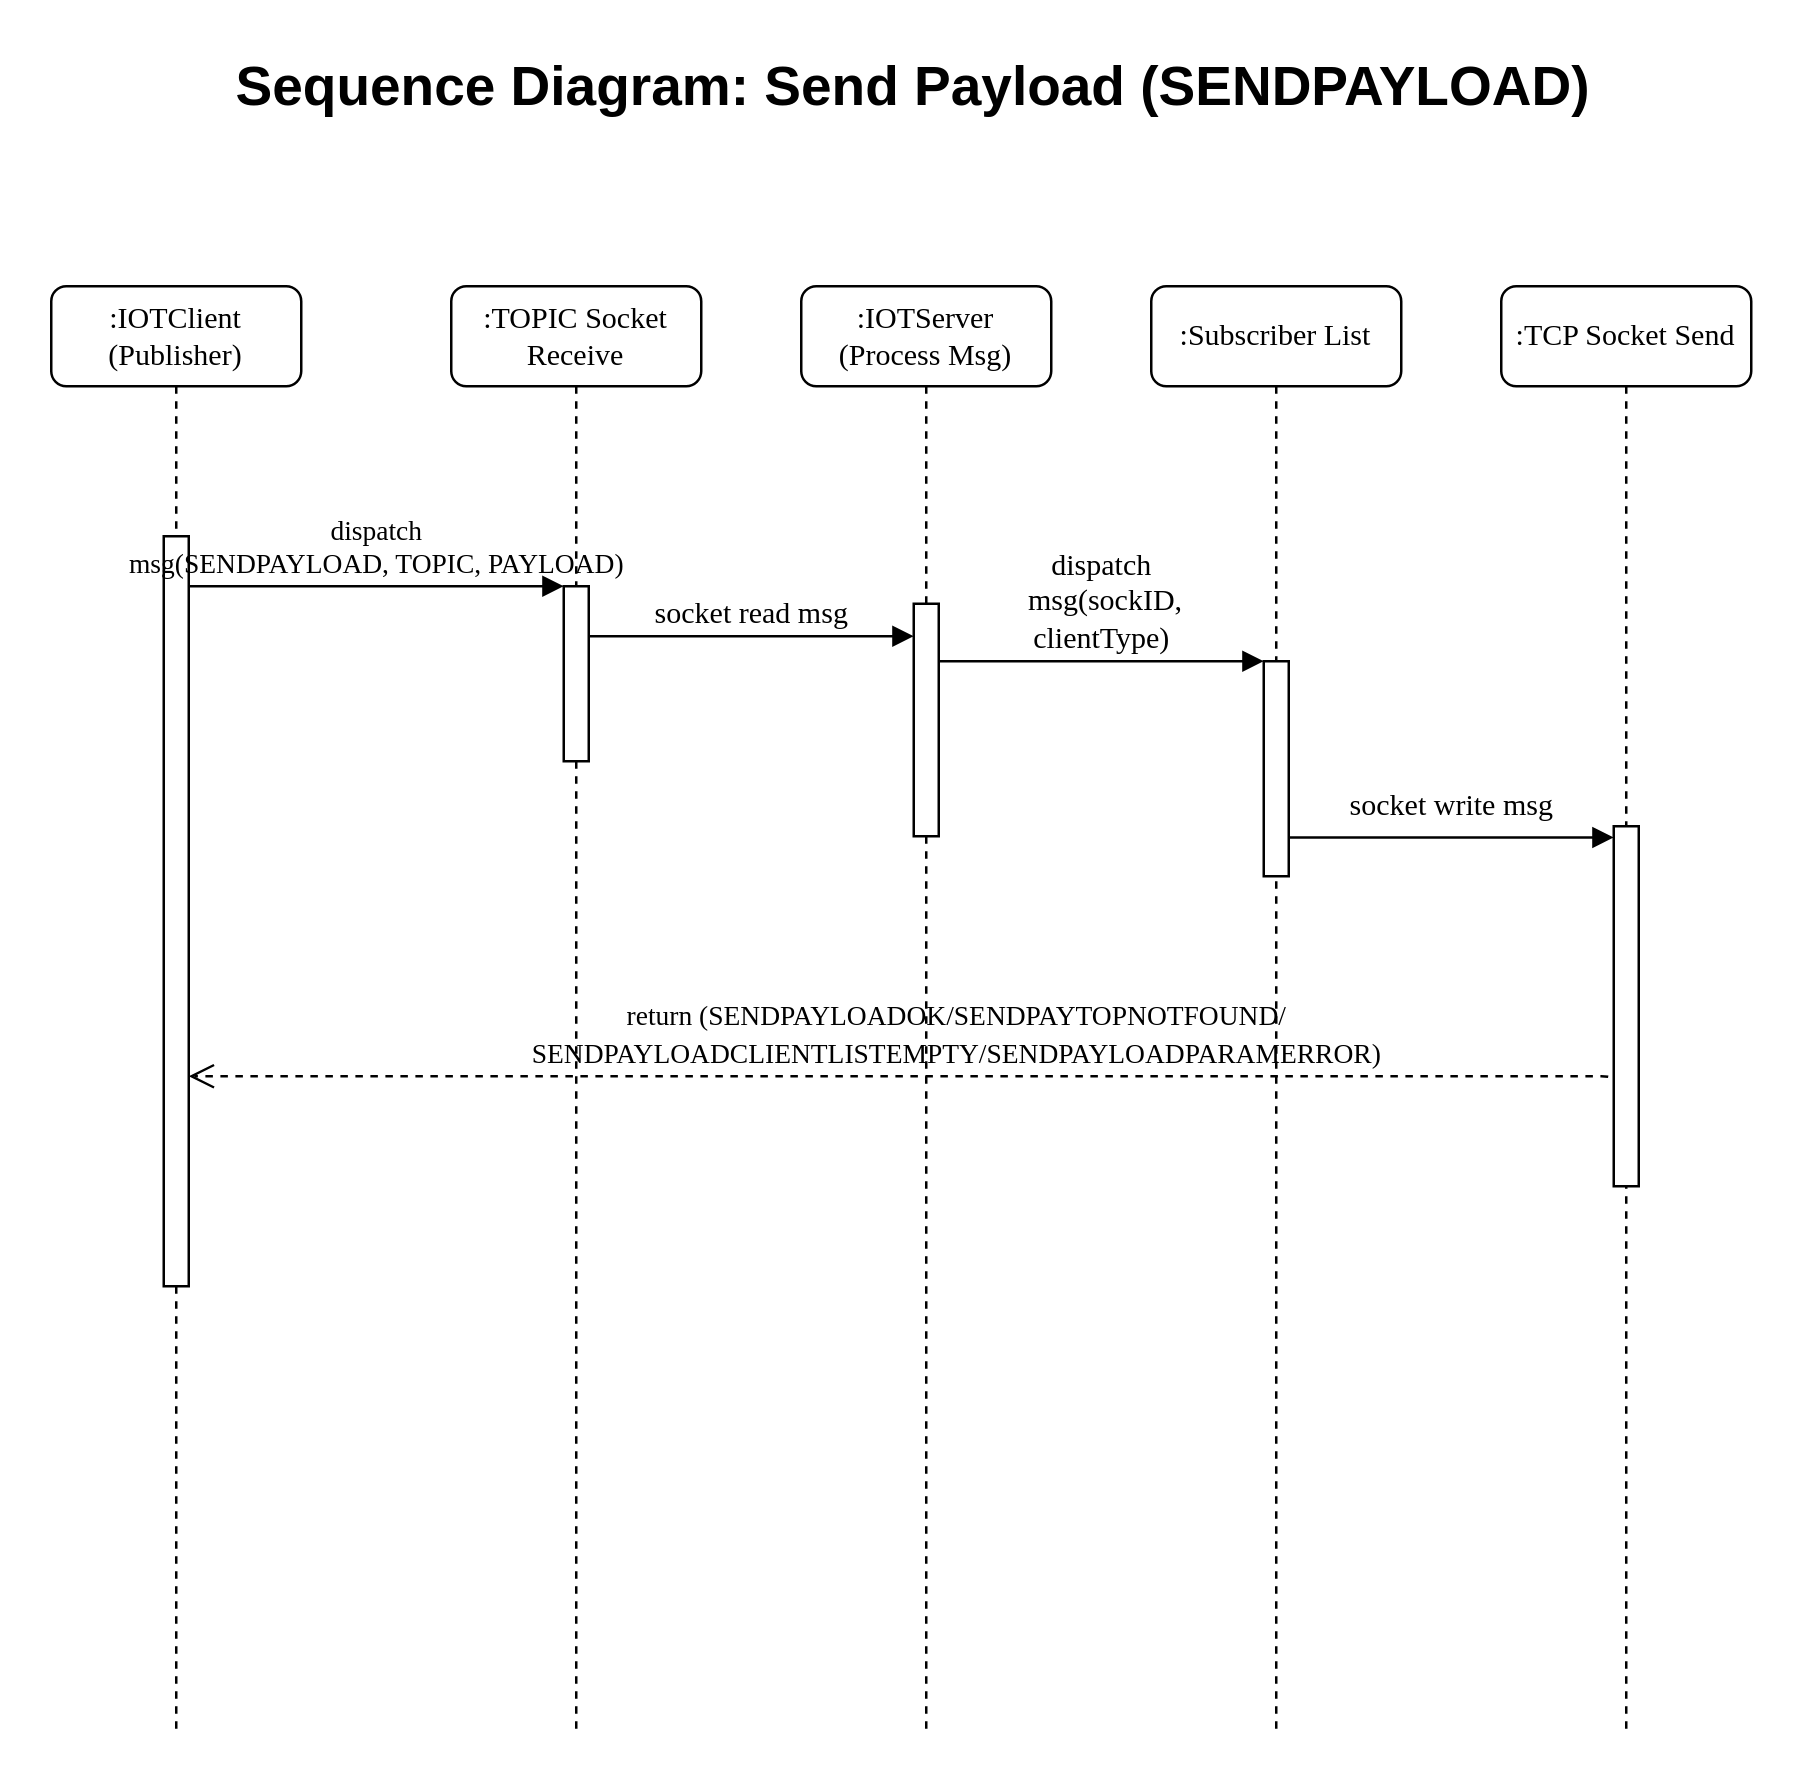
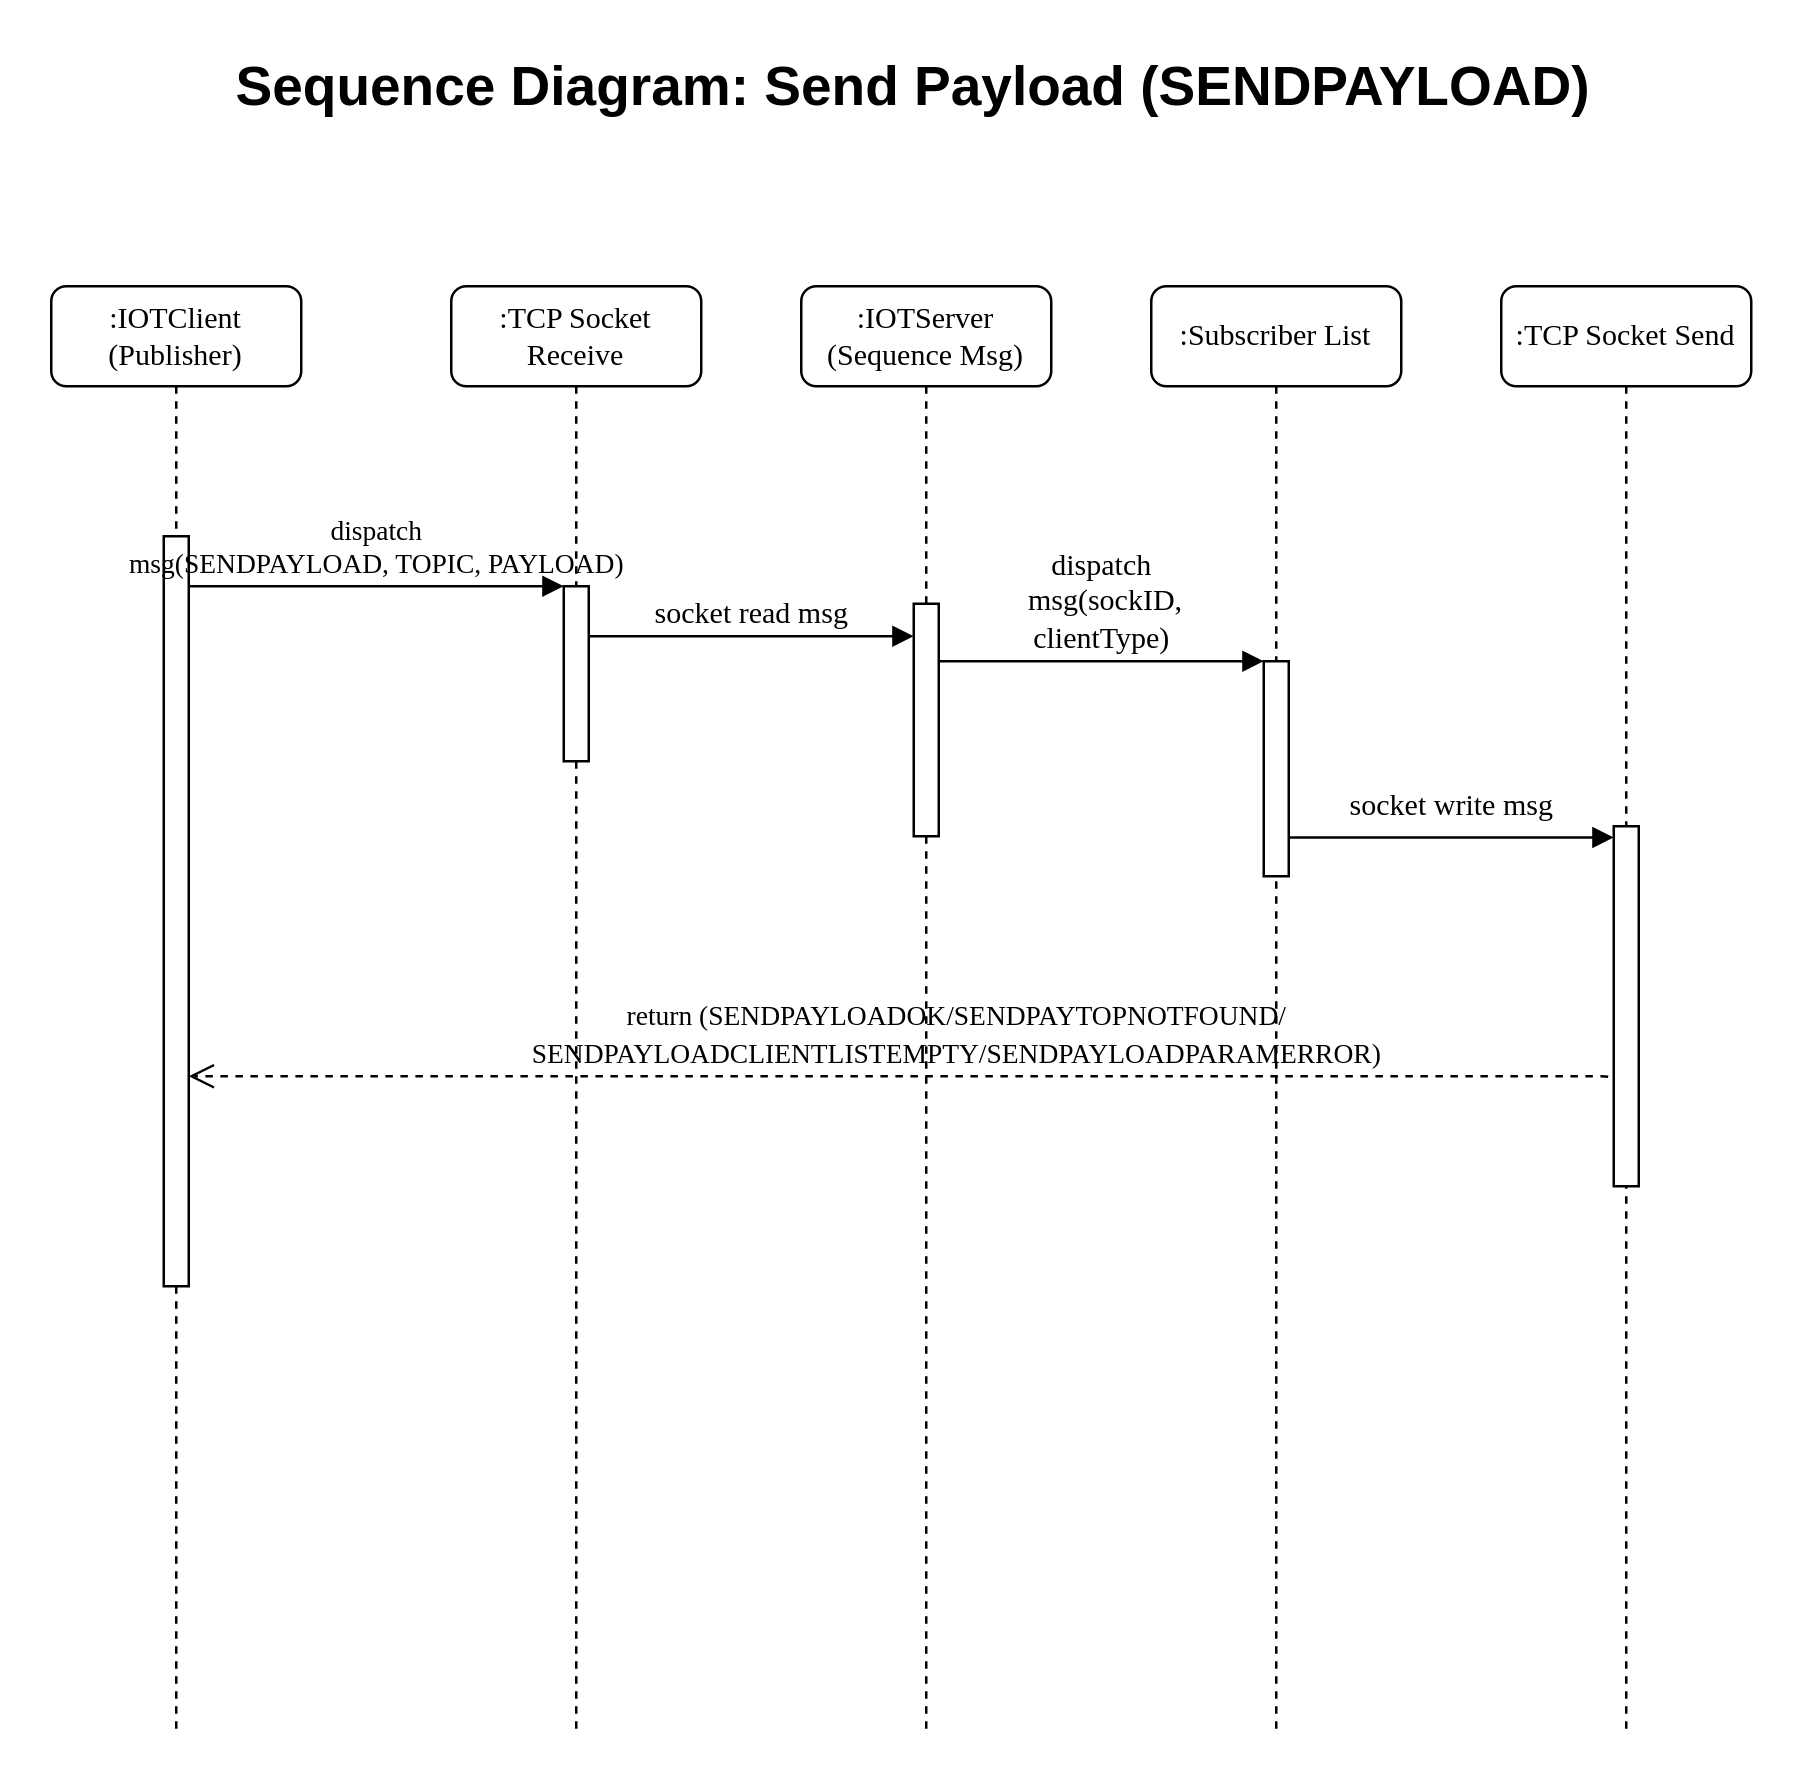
(576, 336) -> (576, 336)
(926, 336) -> (926, 336)
